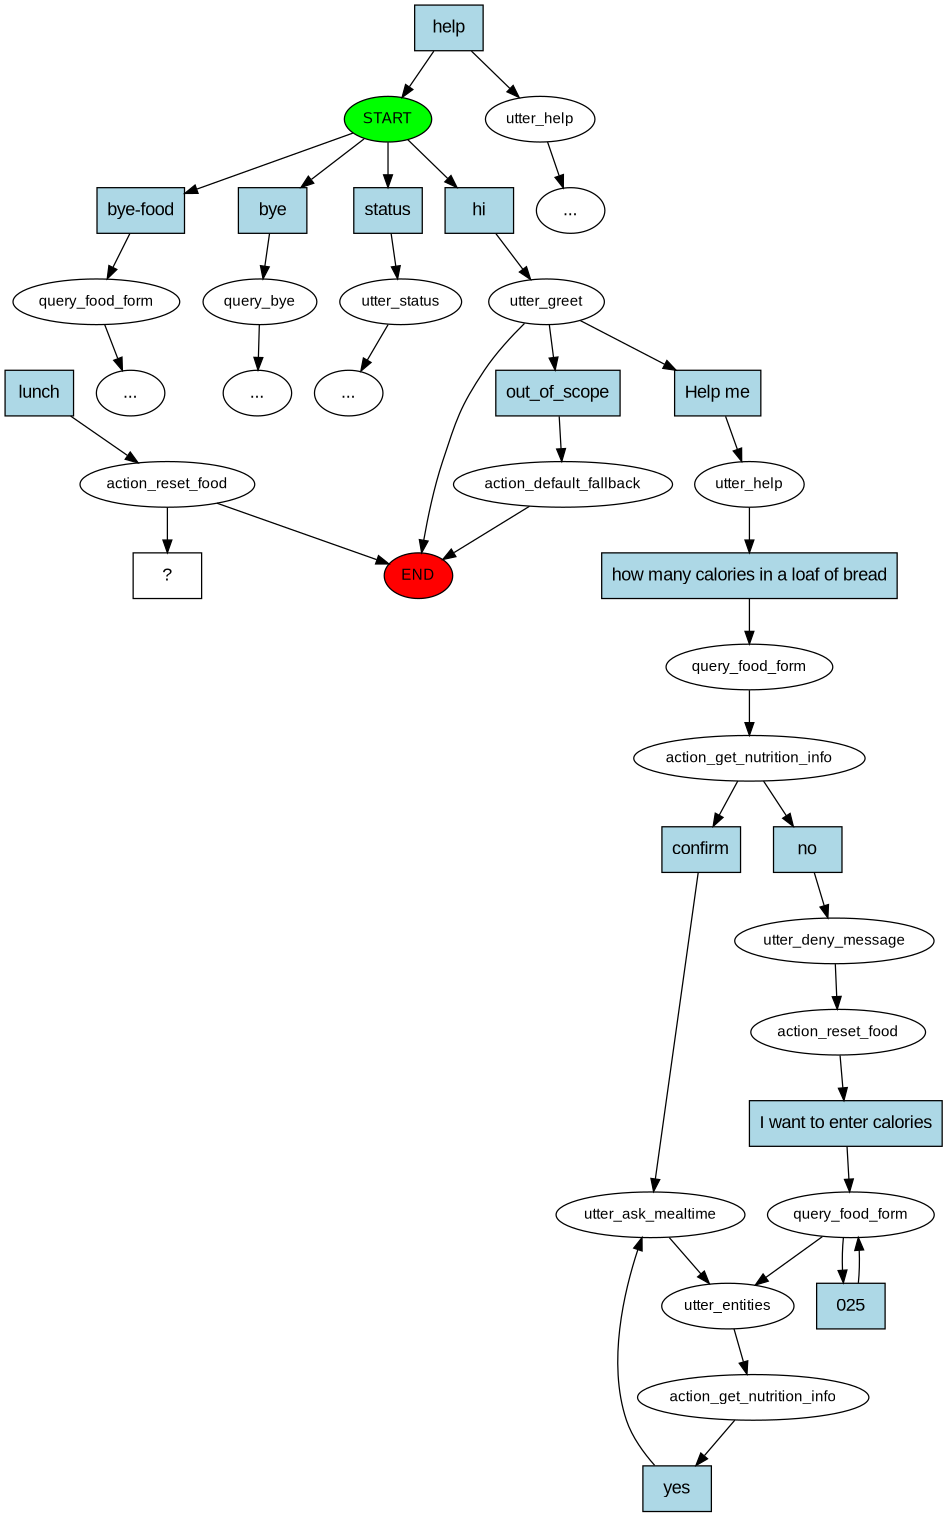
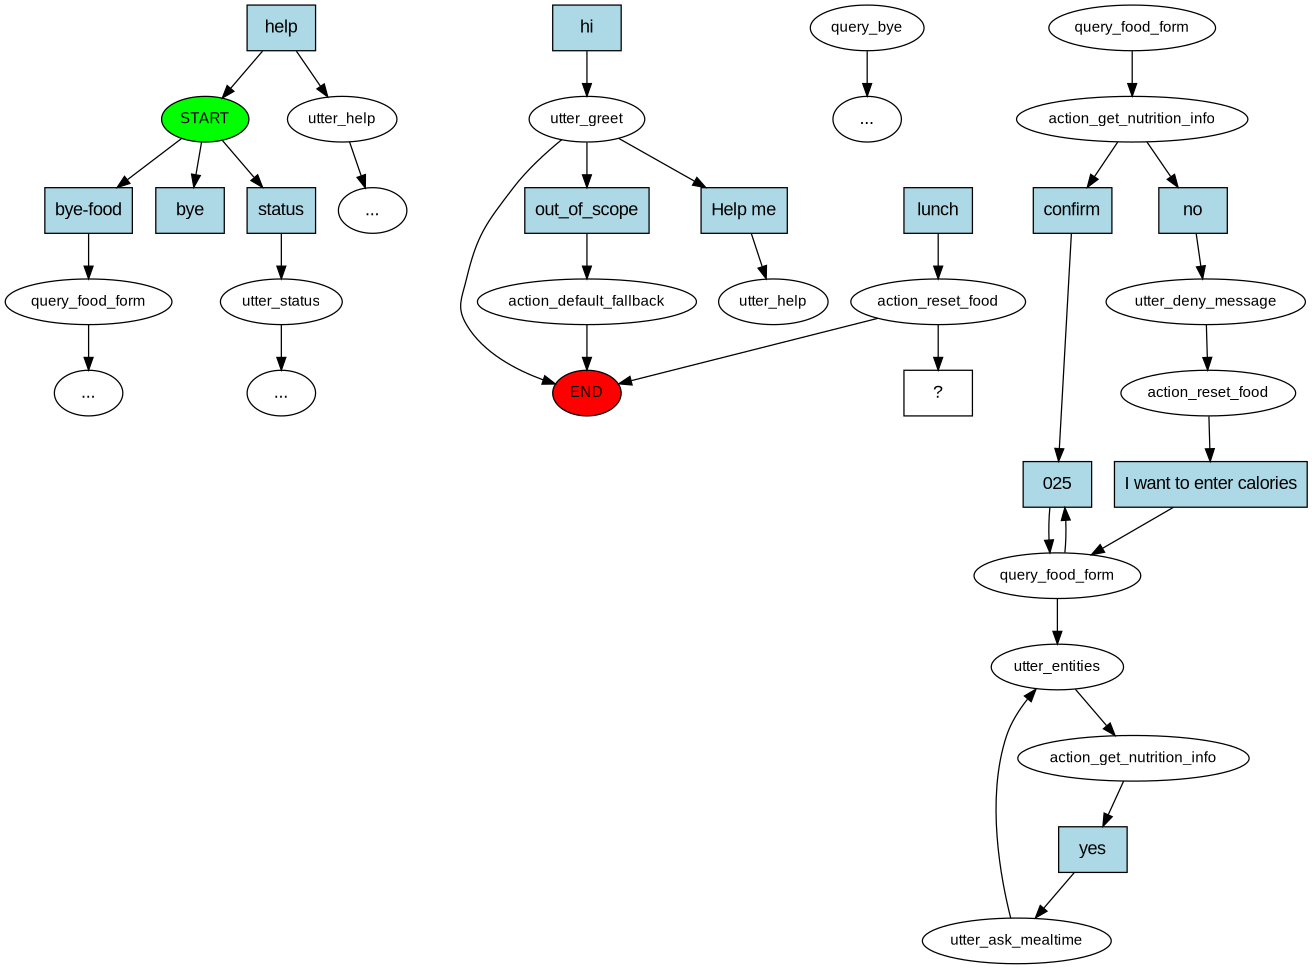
(428, 159) -> none
(267, 250) -> none
(749, 576) -> none
(677, 1026) -> (1065, 341)
